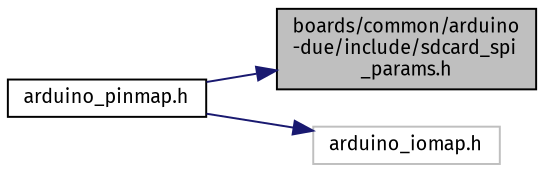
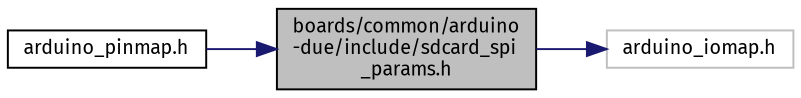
(250, 121) -> (562, 49)
